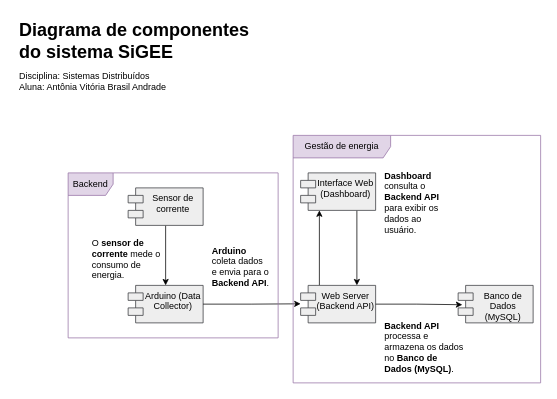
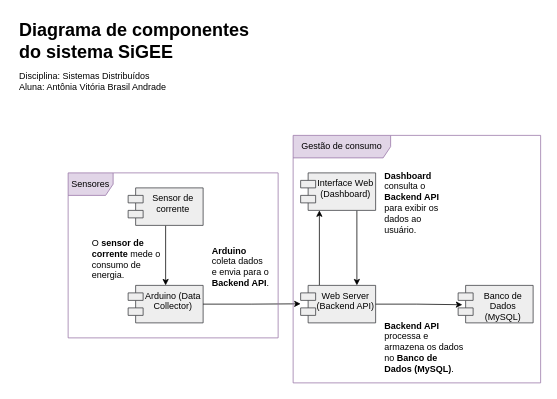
(342, 147) -> (342, 147)
(90, 184) -> (90, 184)
